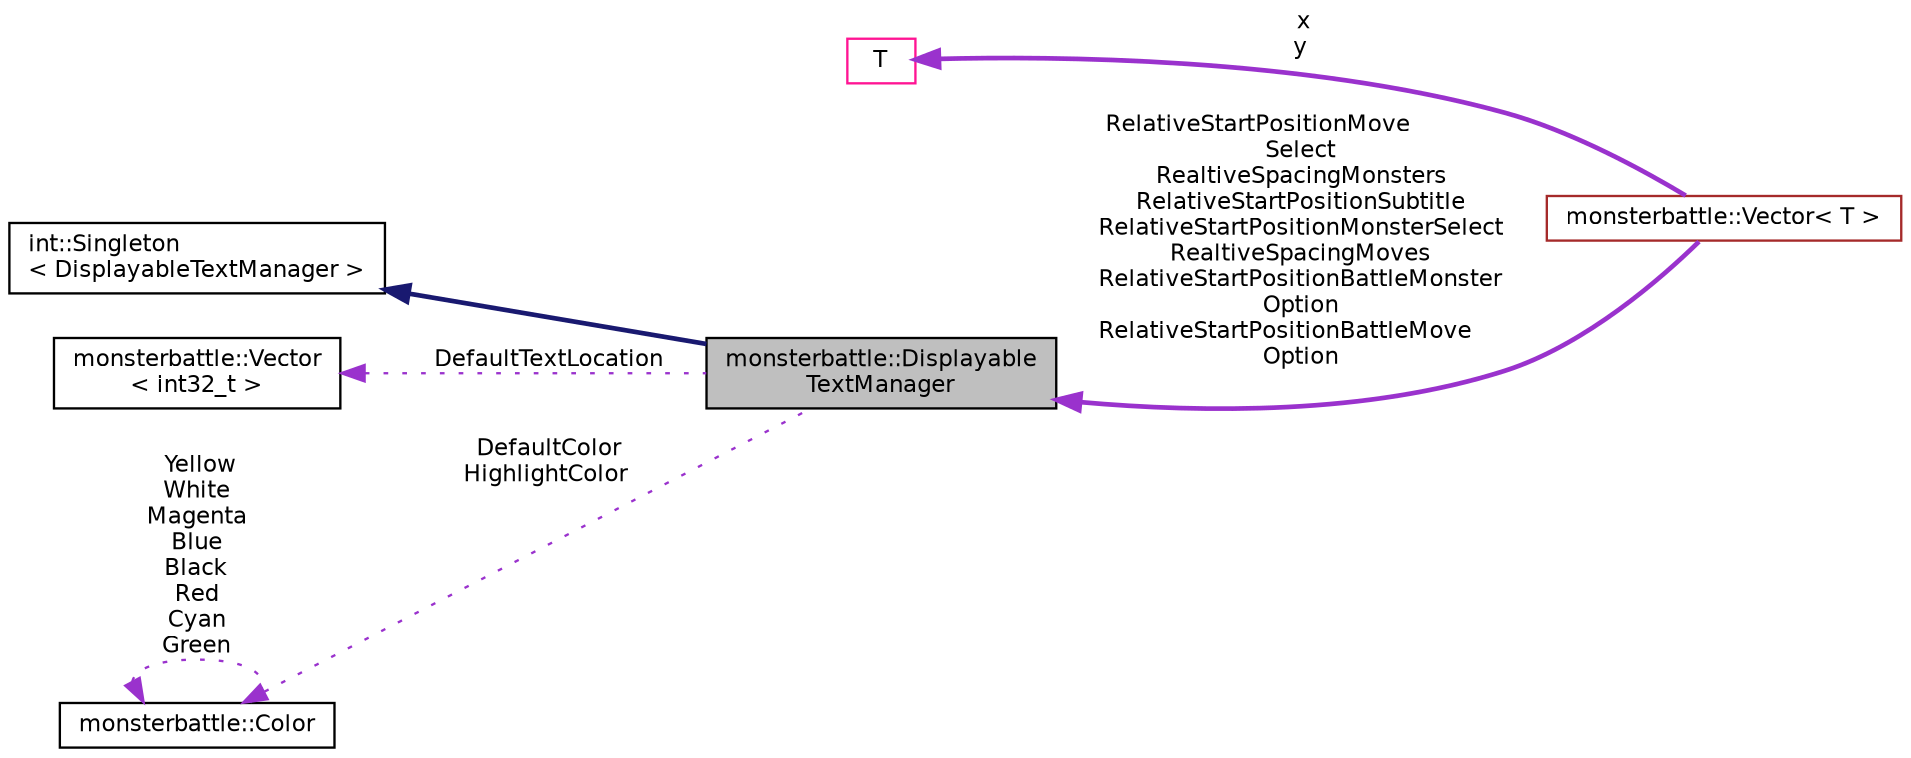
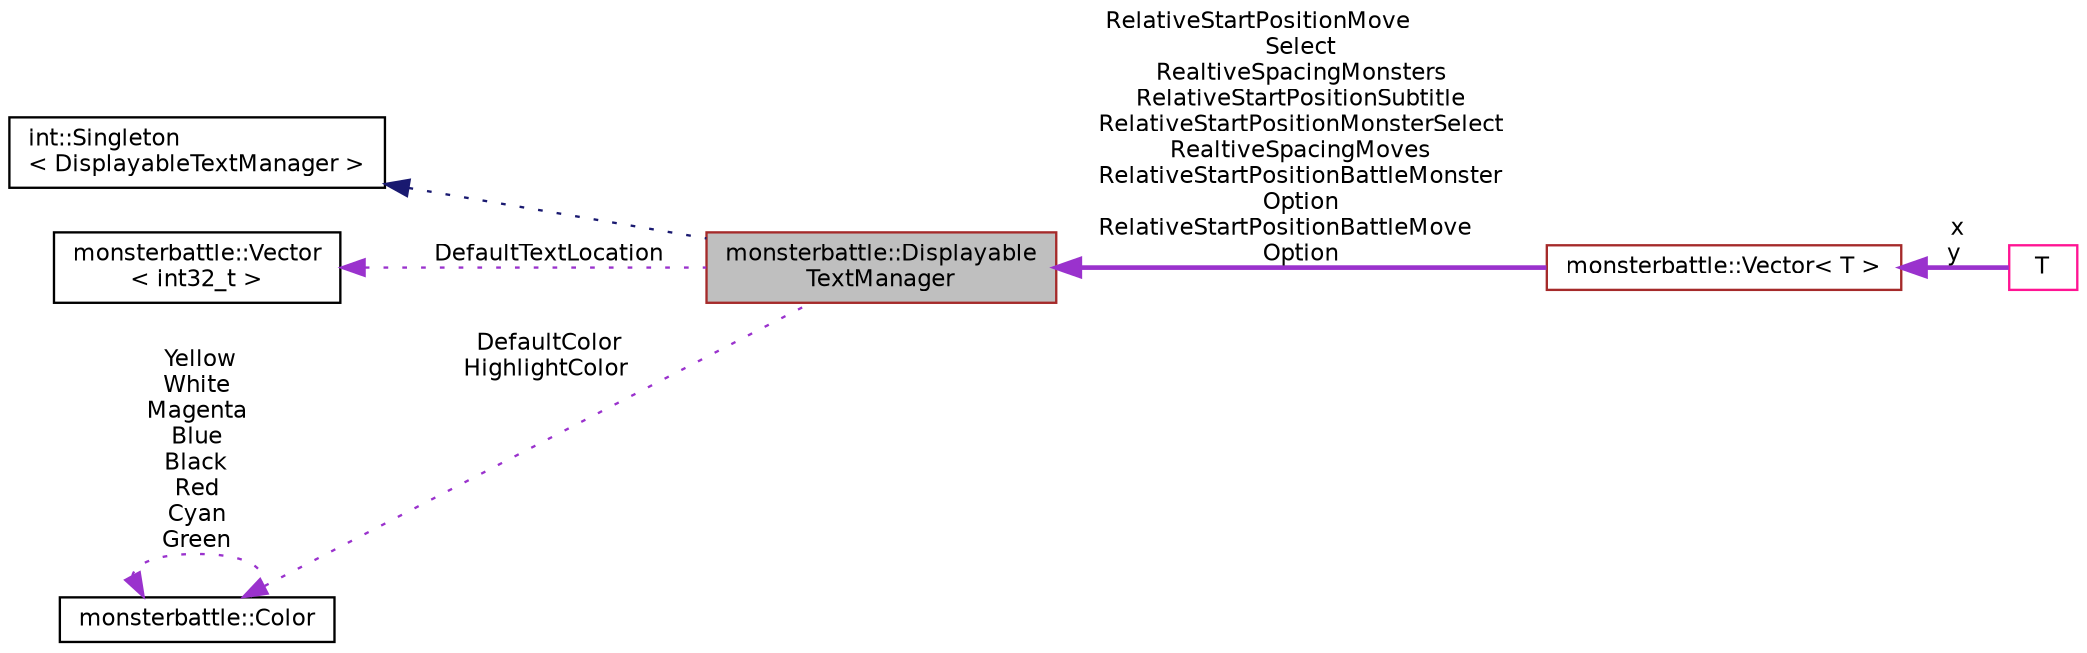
(1323, 78) -> (1967, 268)
(557, 319) -> (557, 213)
(881, 373) -> (881, 268)
